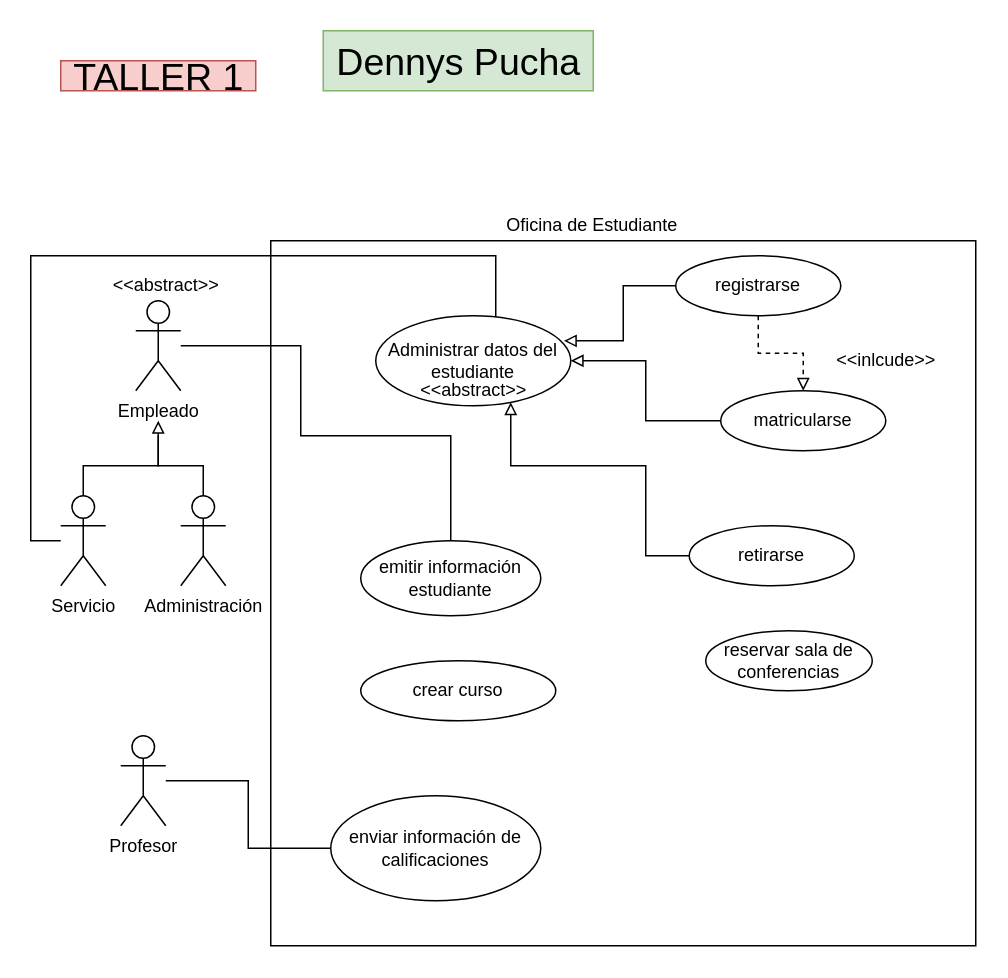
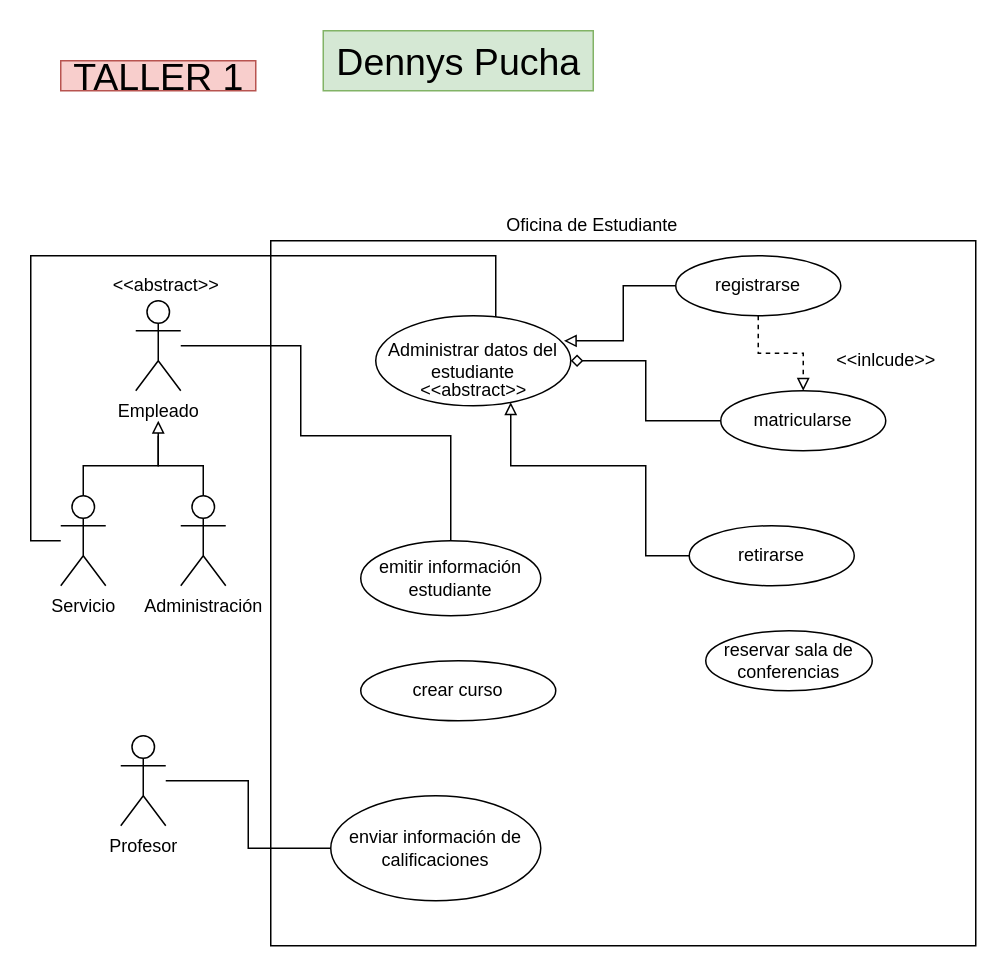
(584, 361) -> (584, 361)
